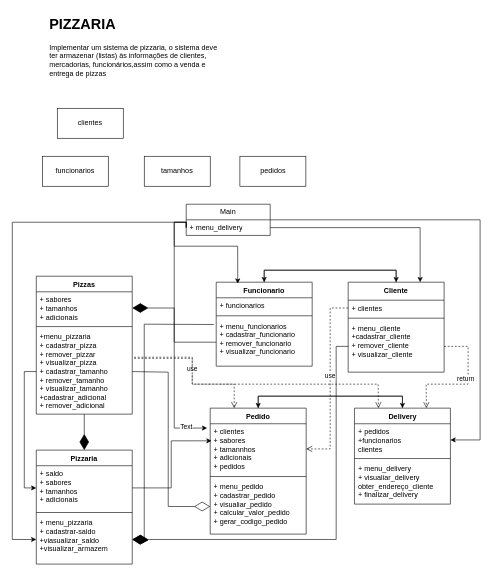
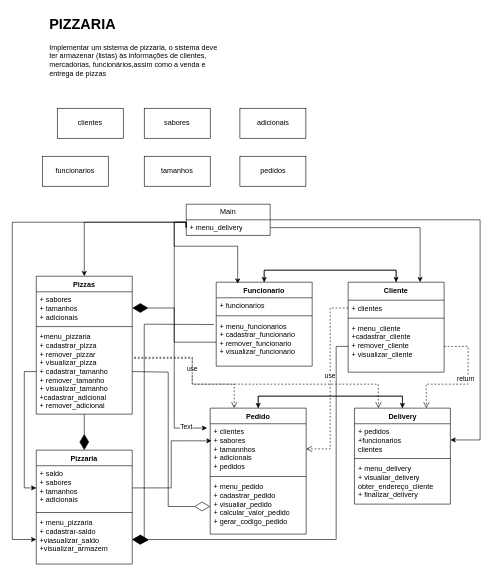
none -> (177, 123)
none -> (273, 123)
none -> (84, 270)
